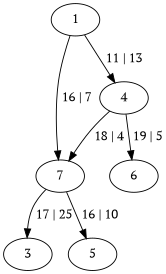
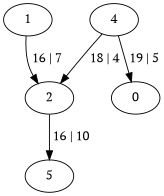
(97, 55) -> none
(60, 176) -> (49, 98)
(134, 176) -> (136, 98)
(28, 254) -> none
